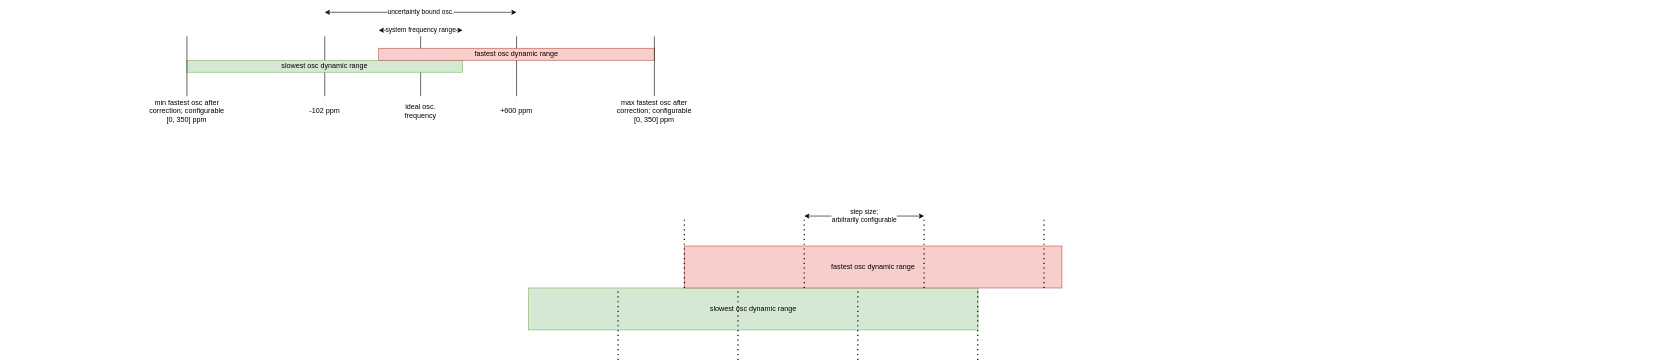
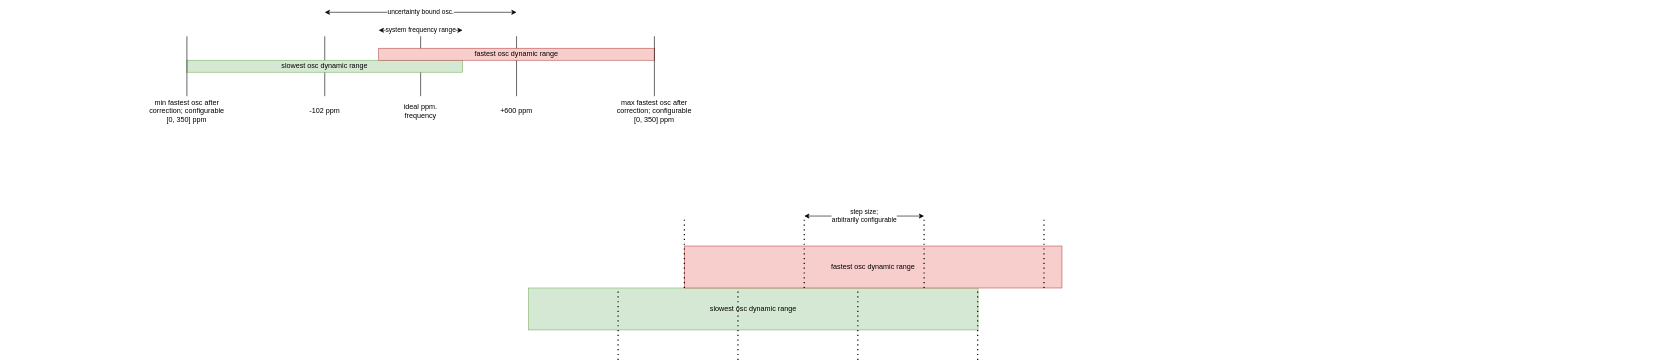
(420, 111) -> (420, 111)
